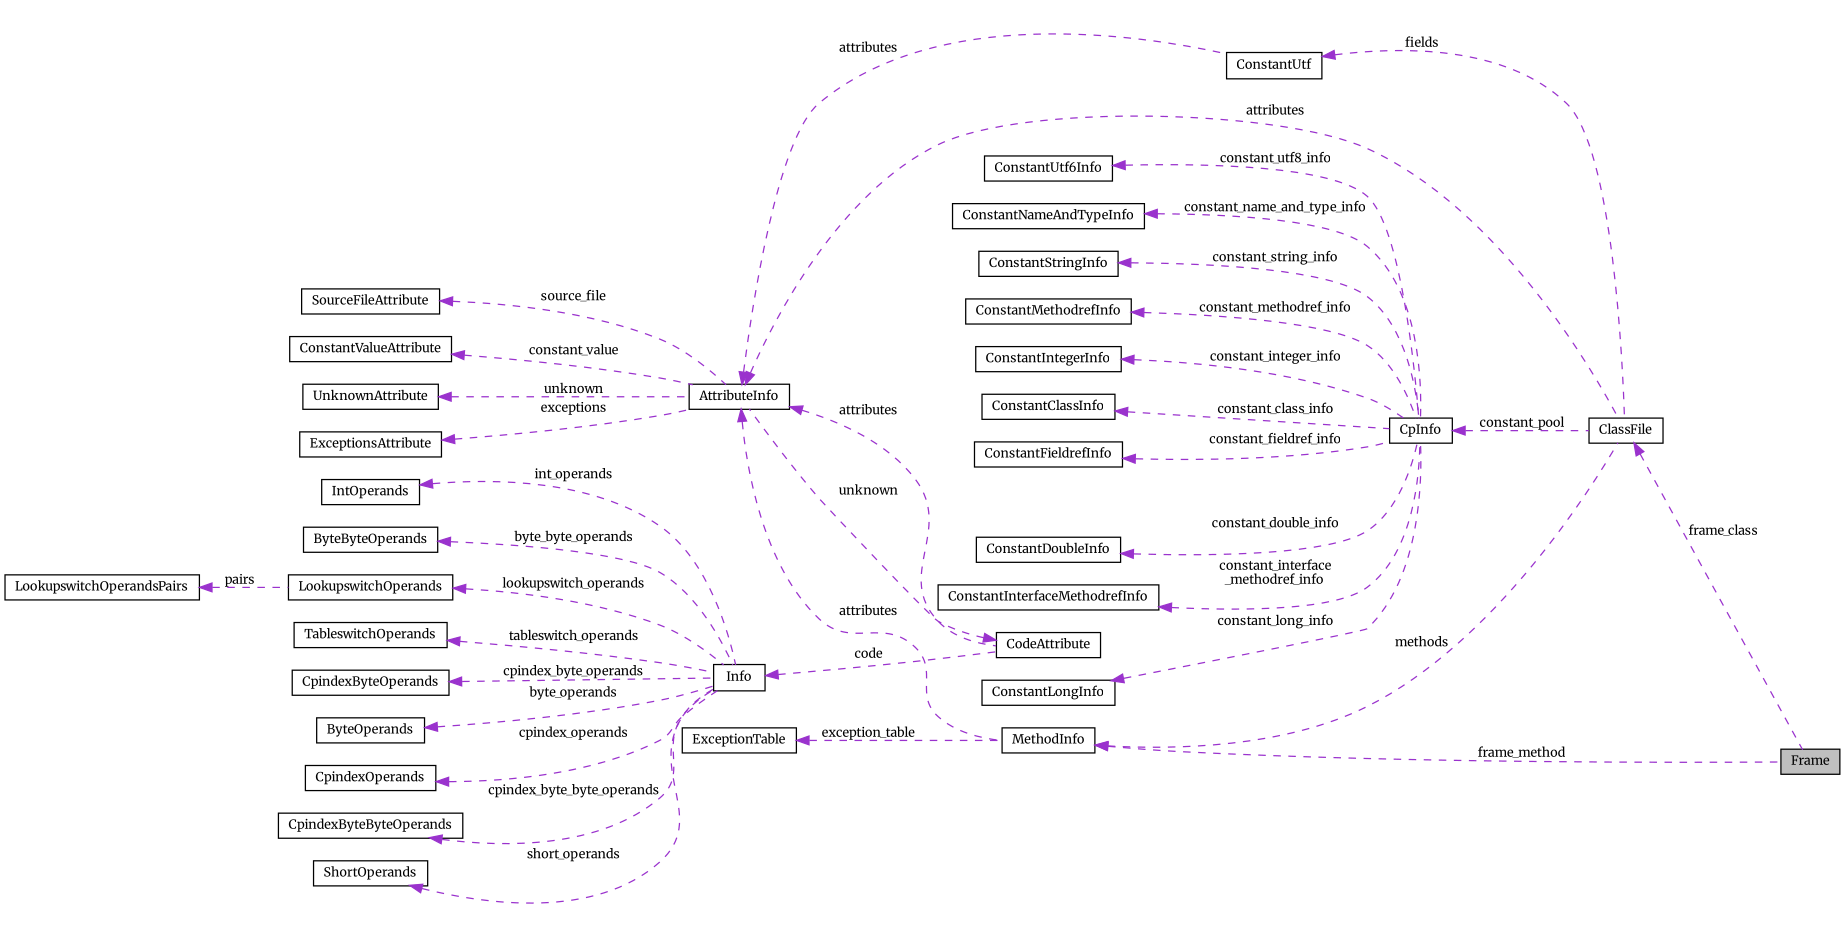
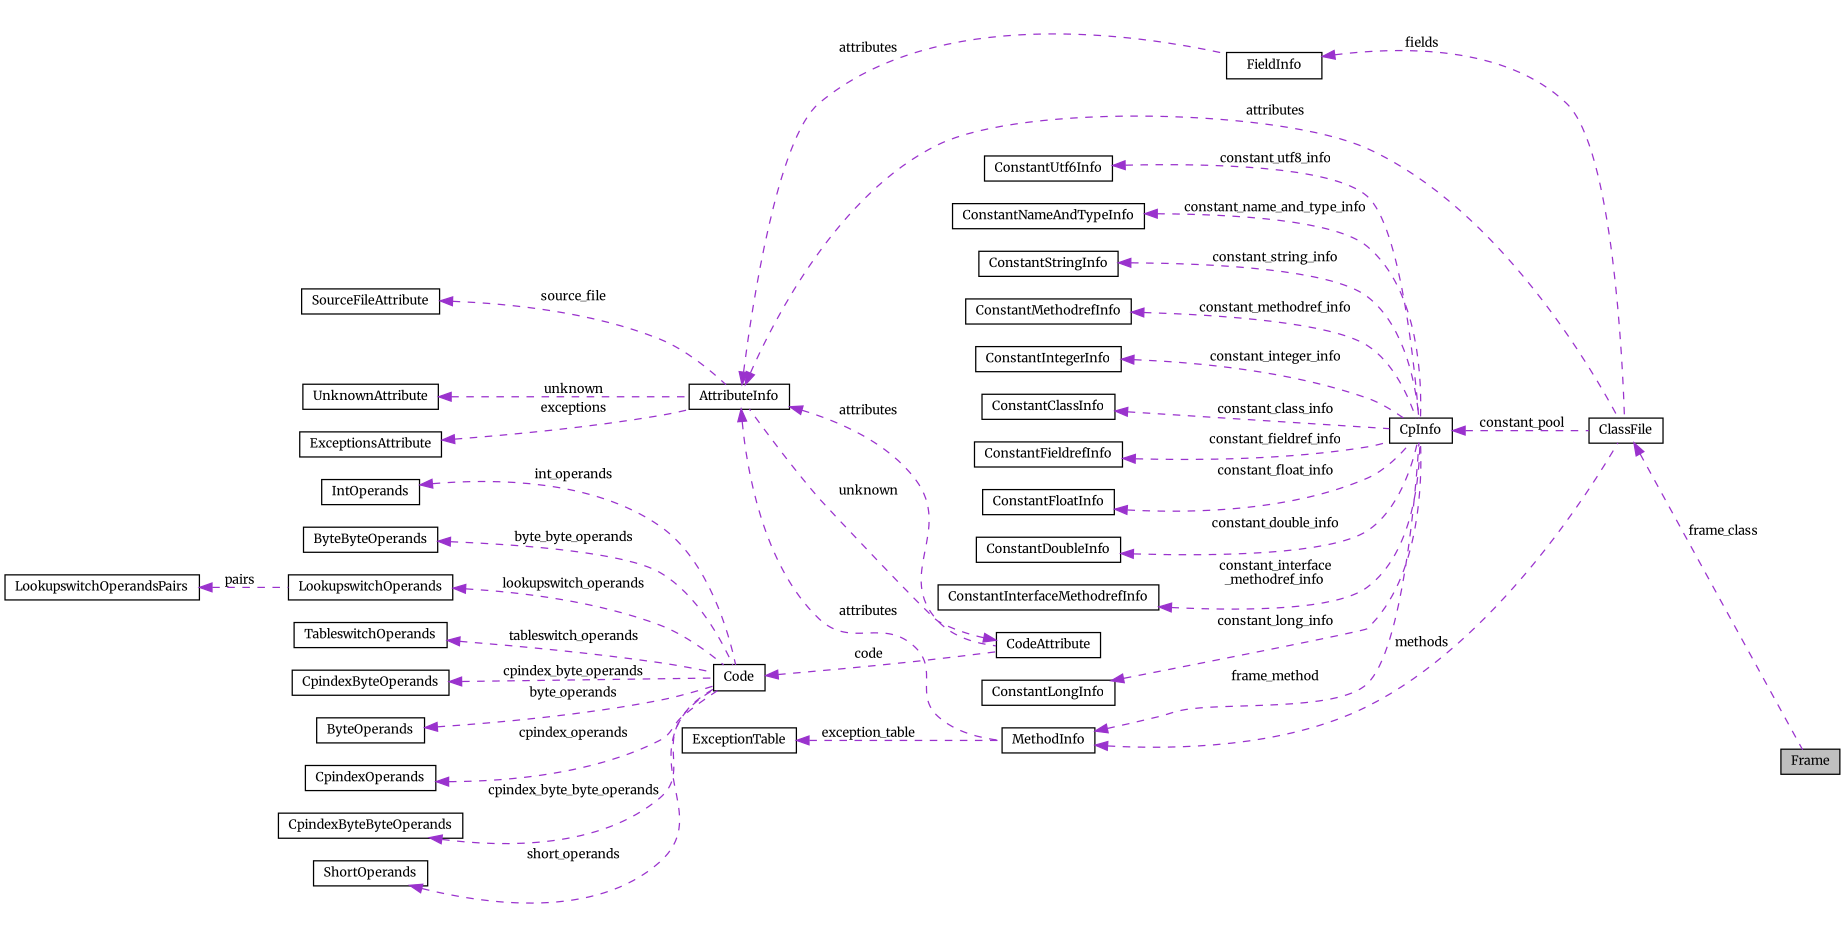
(1274, 66) -> (1274, 66)
(371, 349) -> none
none -> (1048, 502)
(739, 678) -> (739, 678)
(1444, 760) -> (1360, 688)
